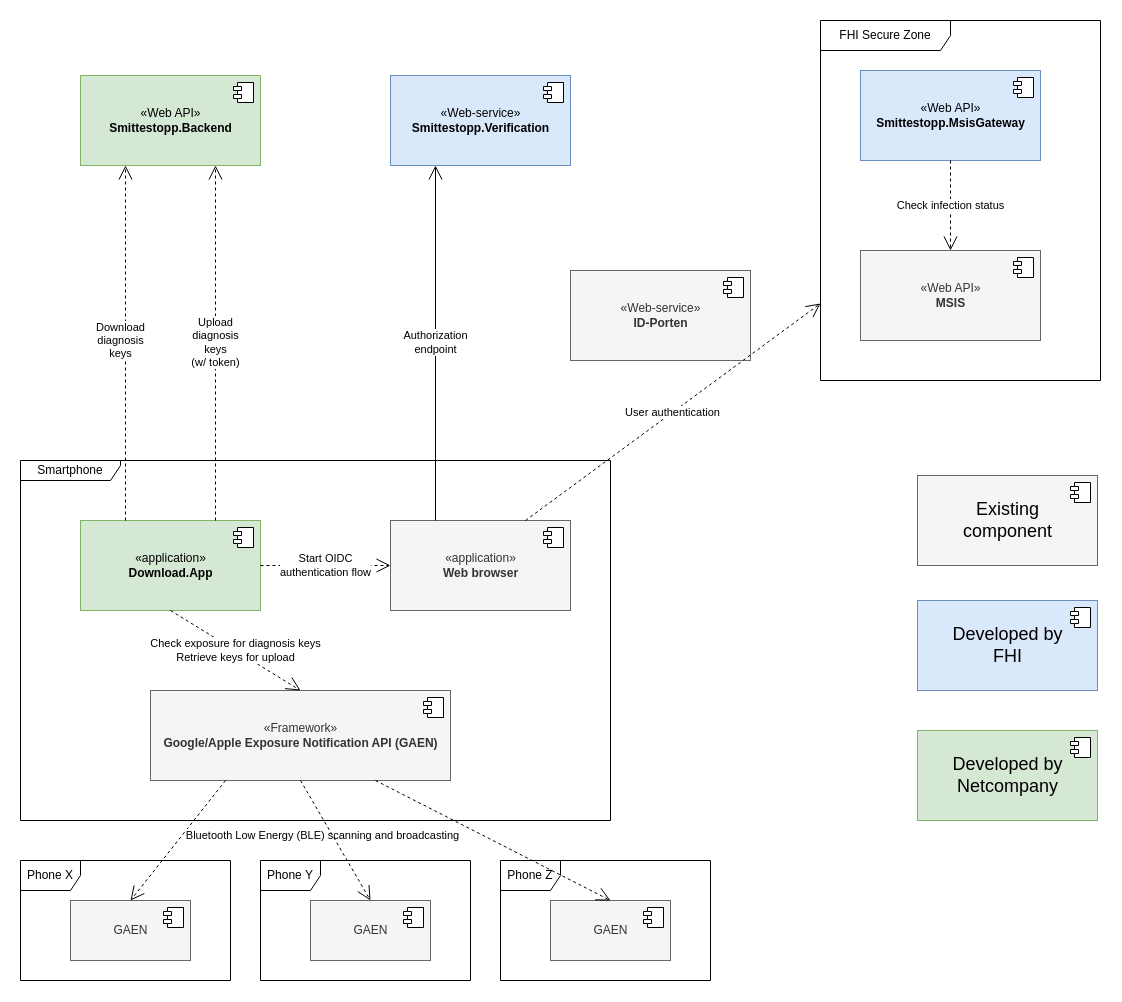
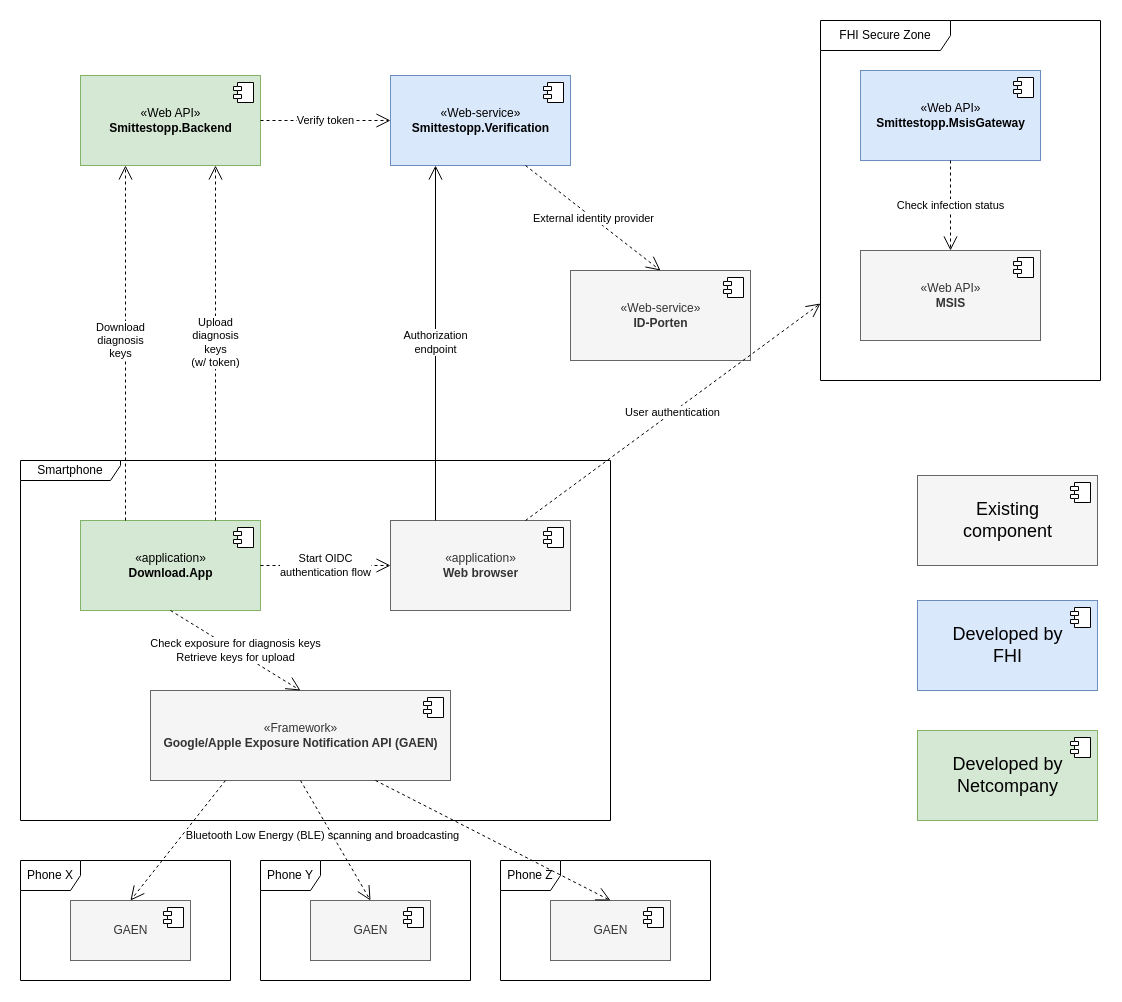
none -> (324, 121)
none -> (592, 217)
